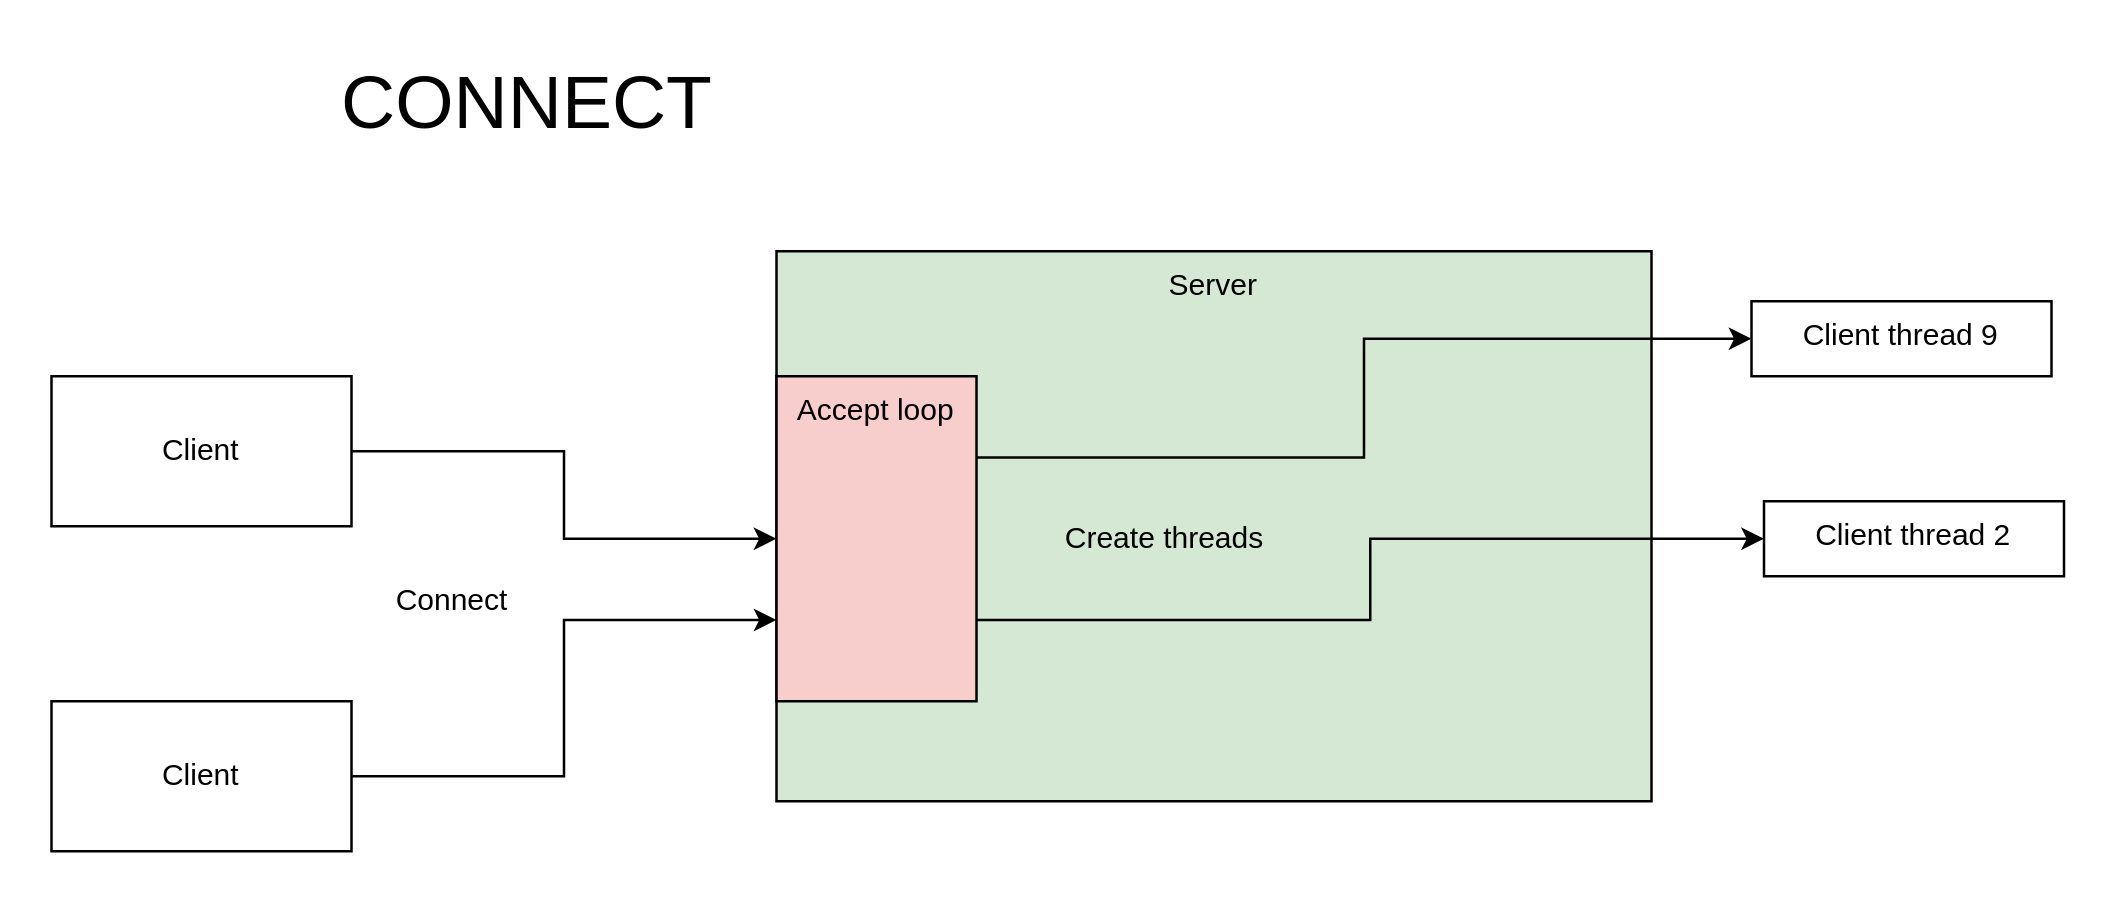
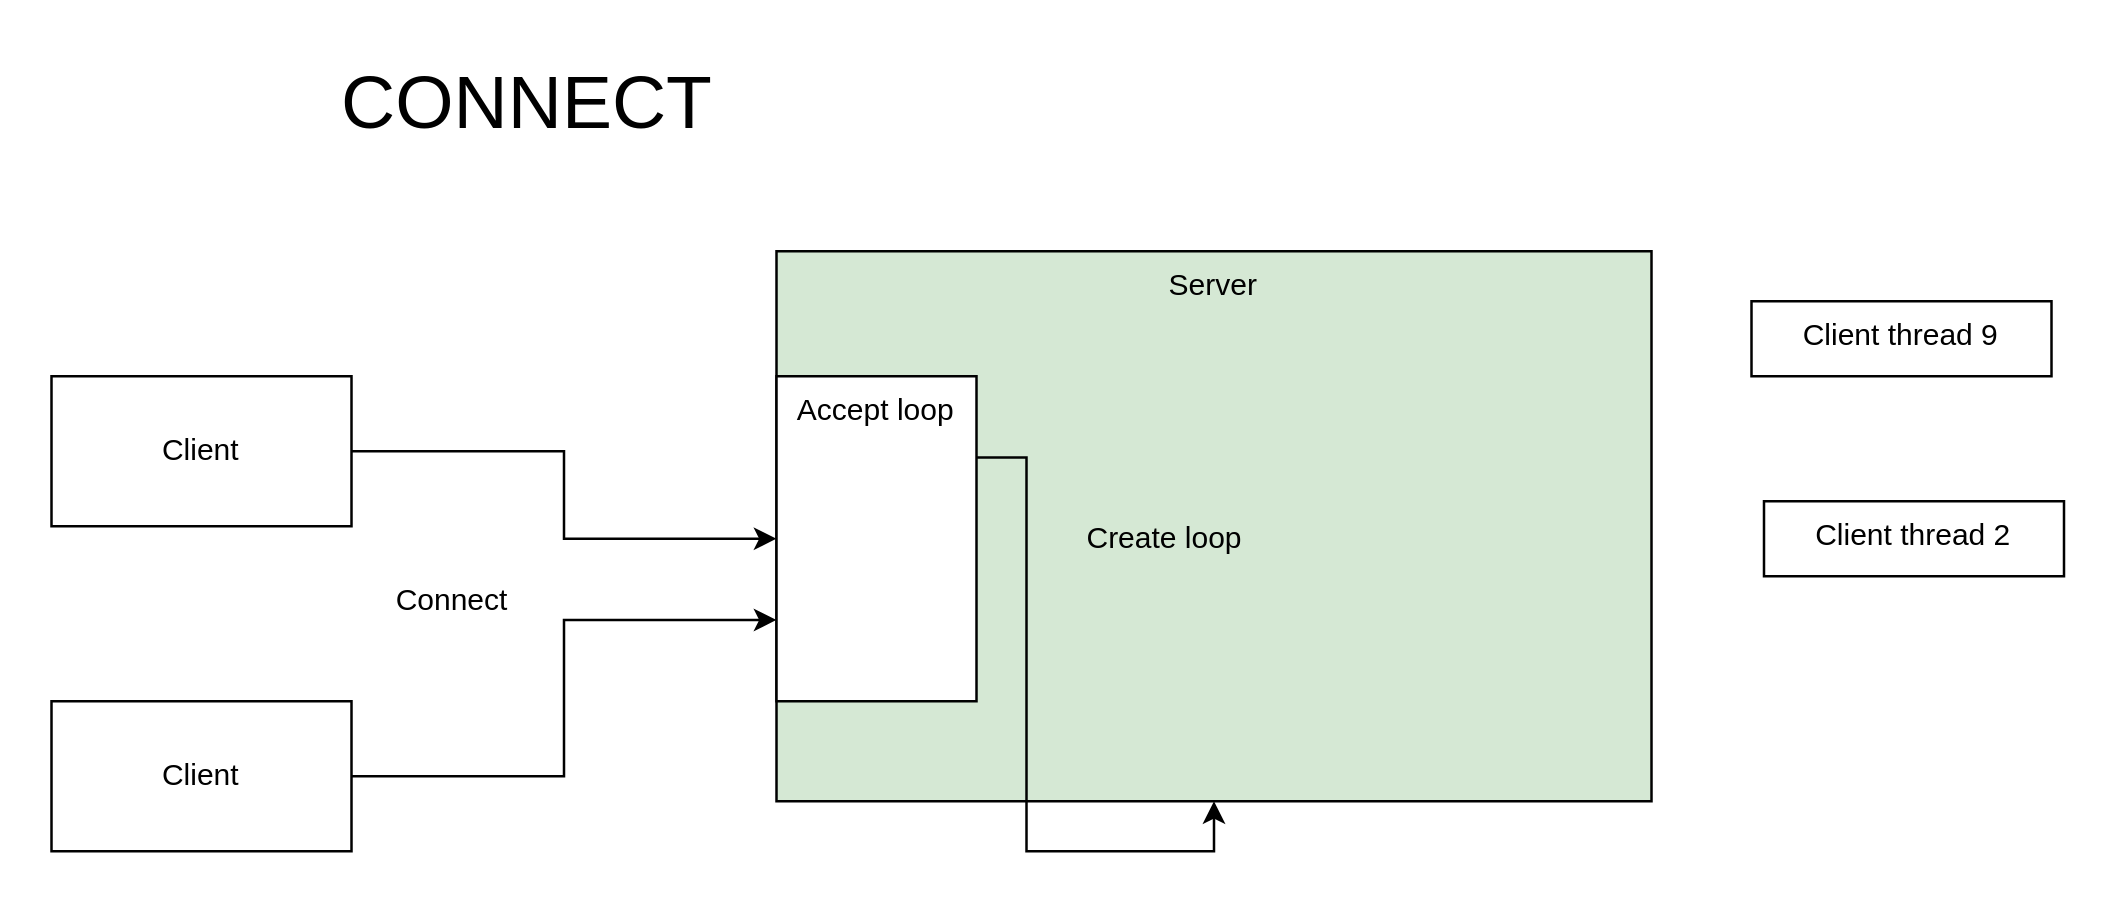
(1364, 383) -> (1026, 848)
(876, 539) -> (876, 539)
(1165, 539) -> (1165, 539)
(1370, 560) -> none
